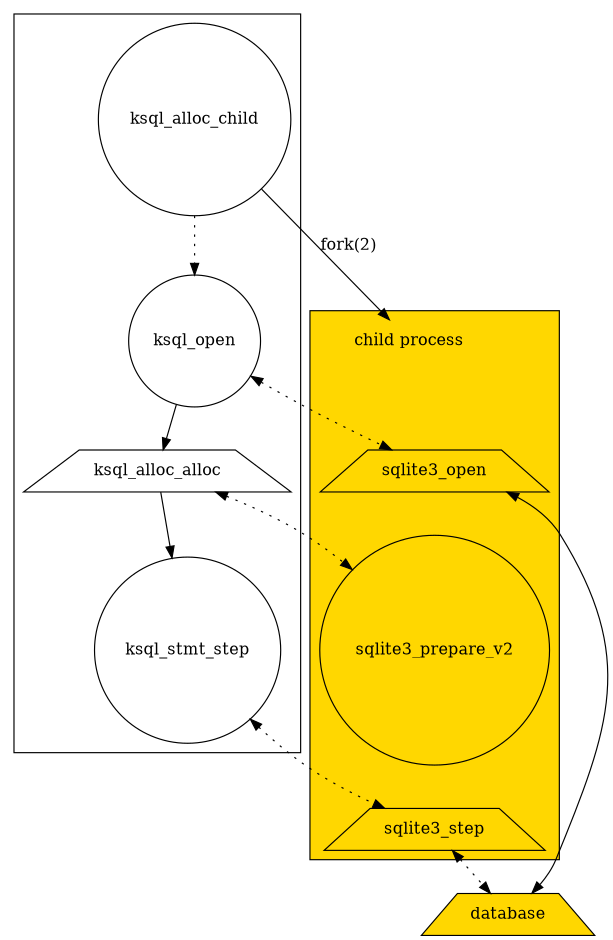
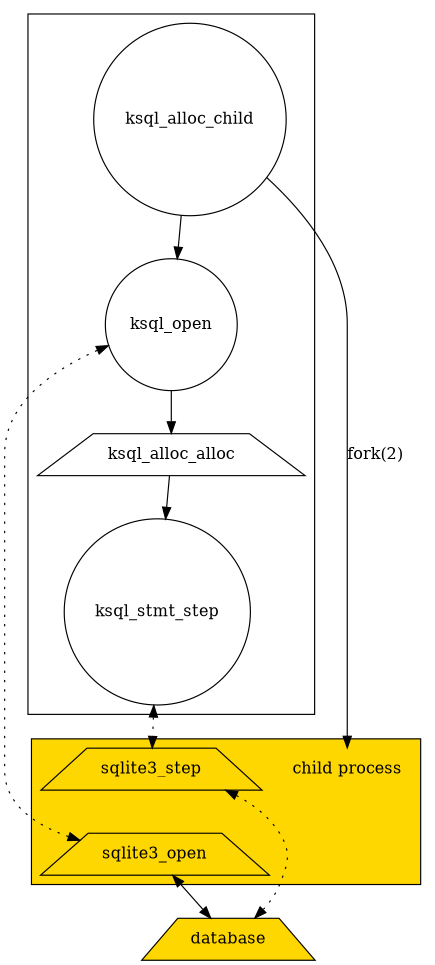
(195, 239) -> (180, 231)
(435, 650) -> none
